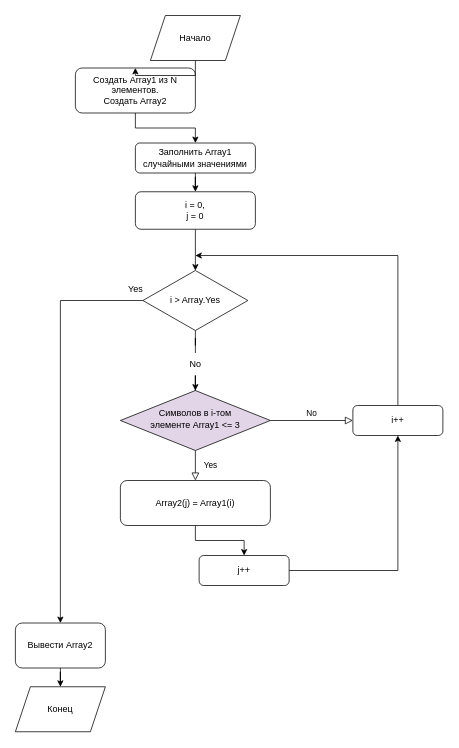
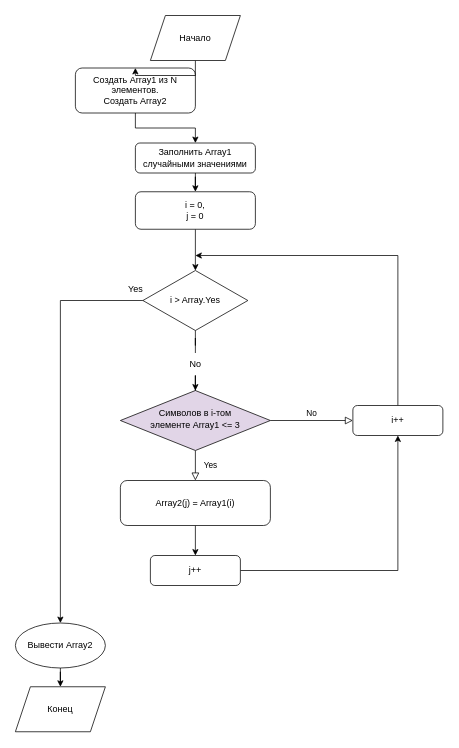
(244, 570) -> (195, 570)
(60, 645) -> (60, 645)
